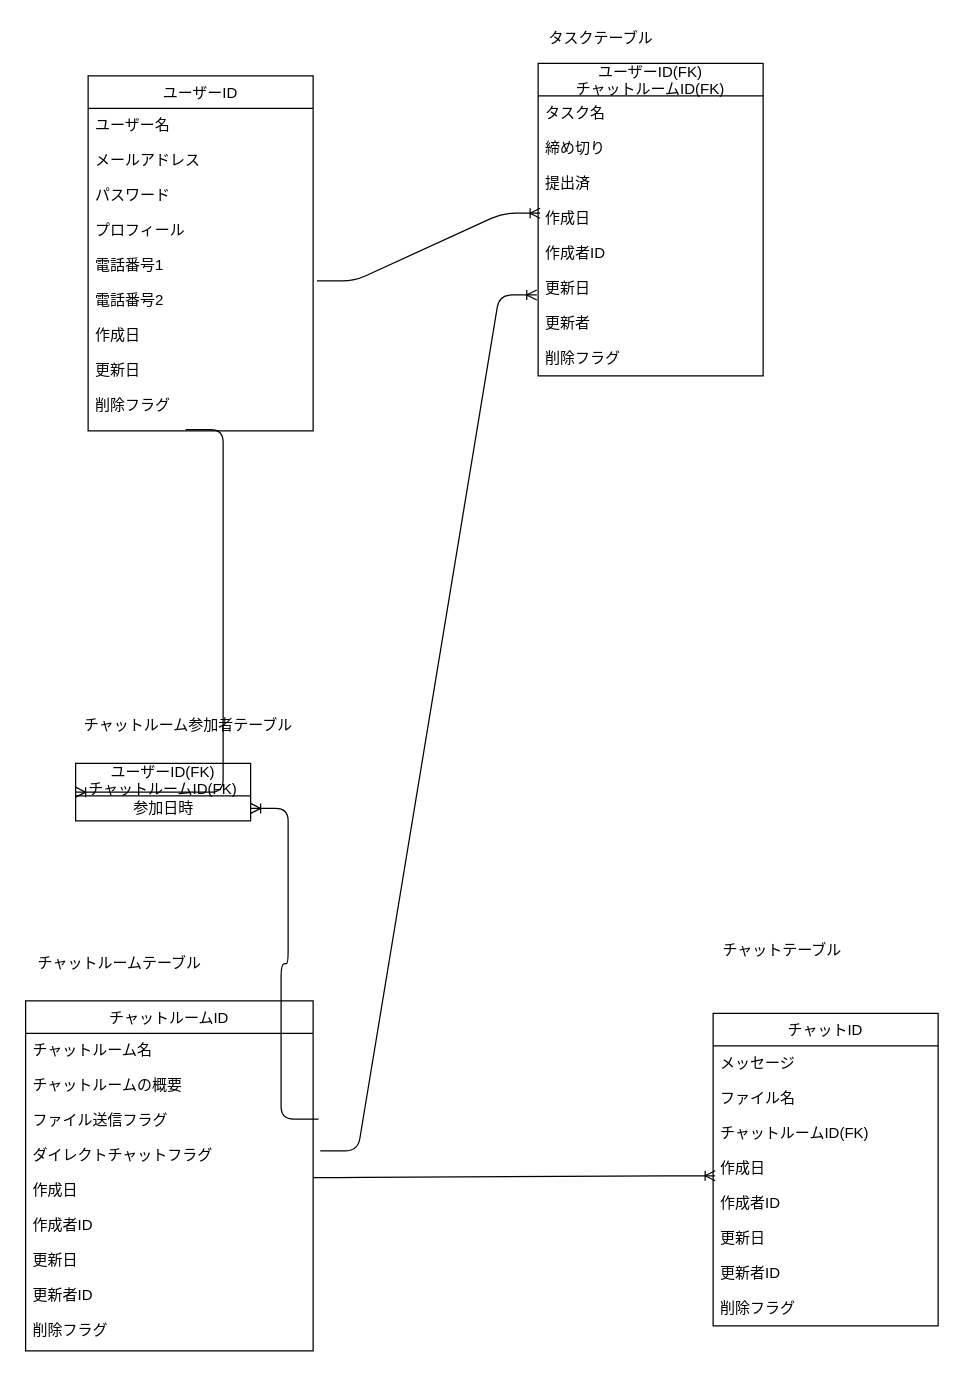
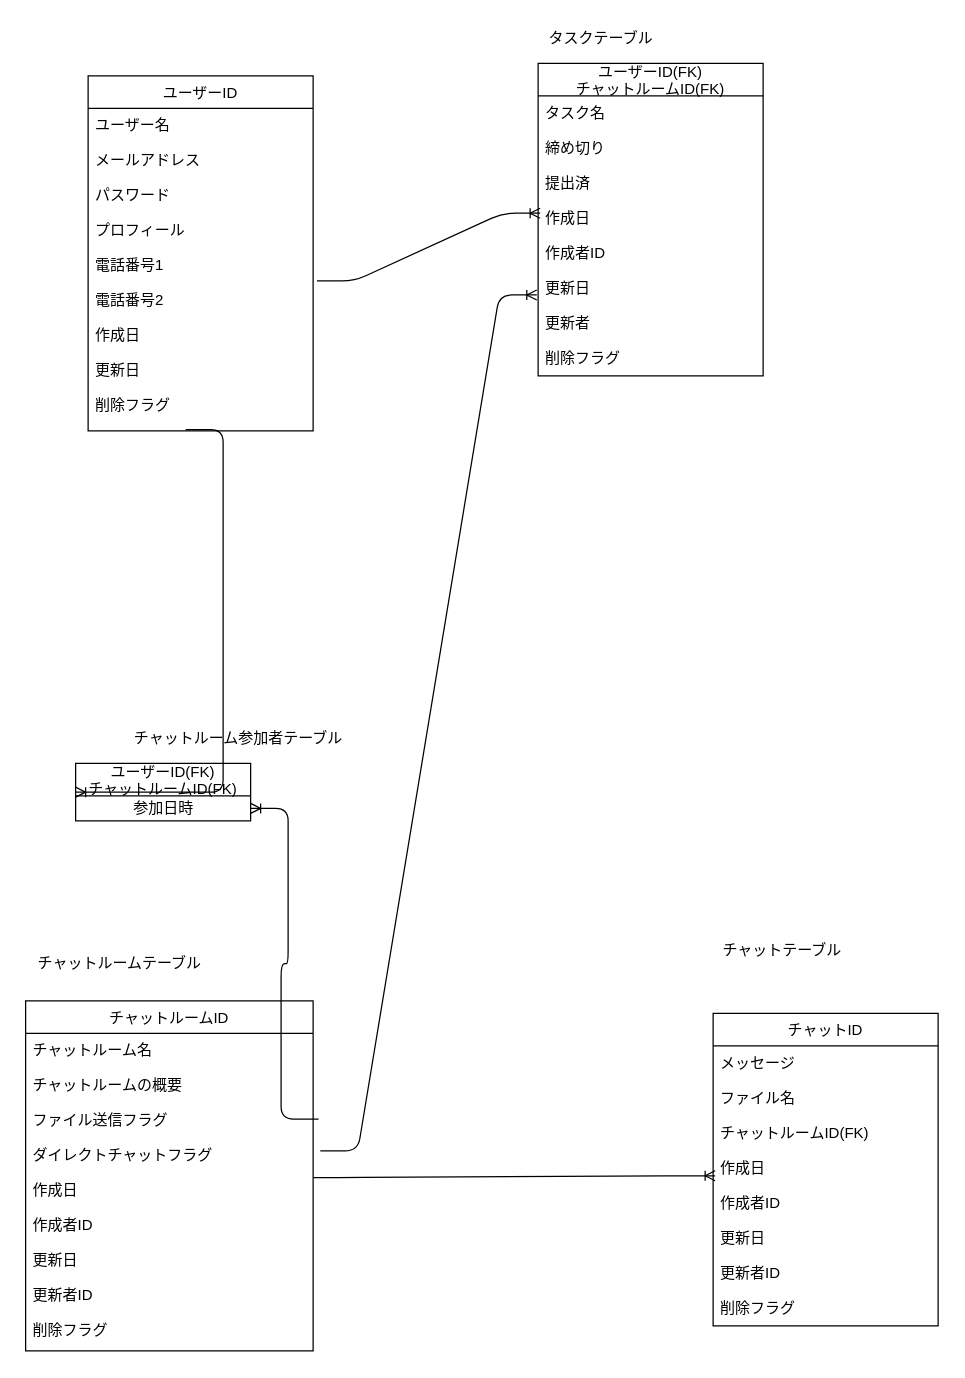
(188, 726) -> (238, 738)
